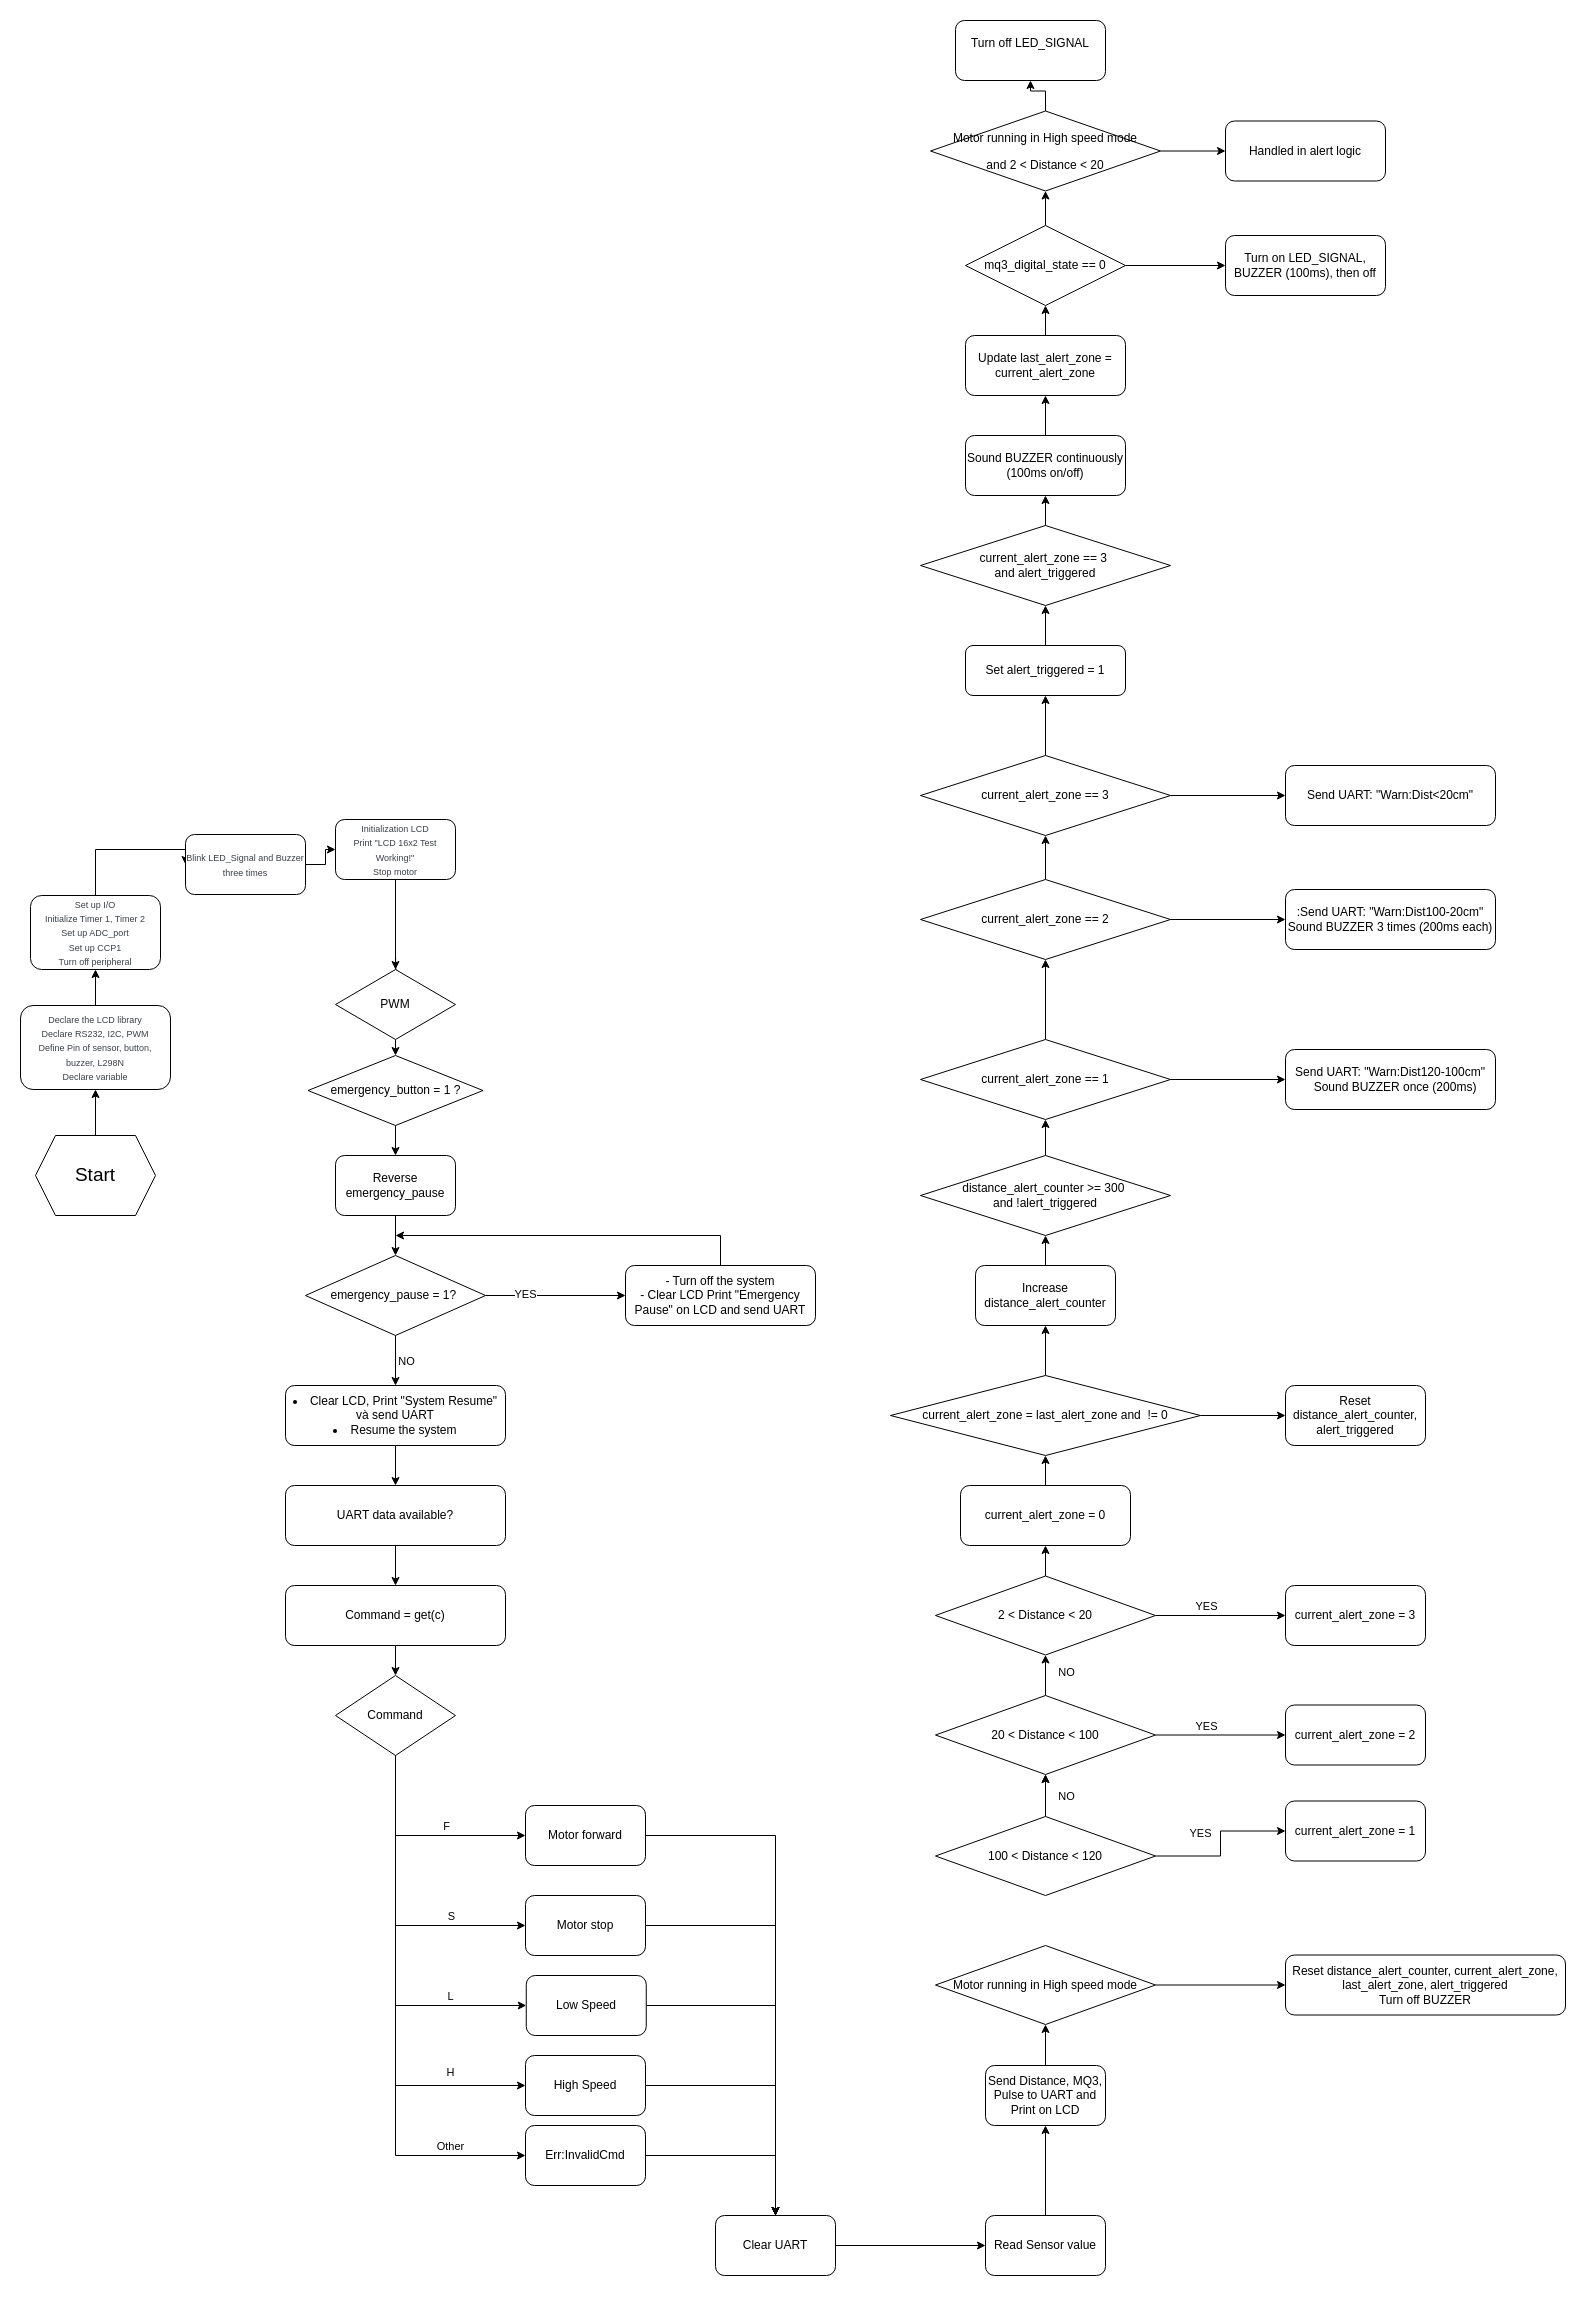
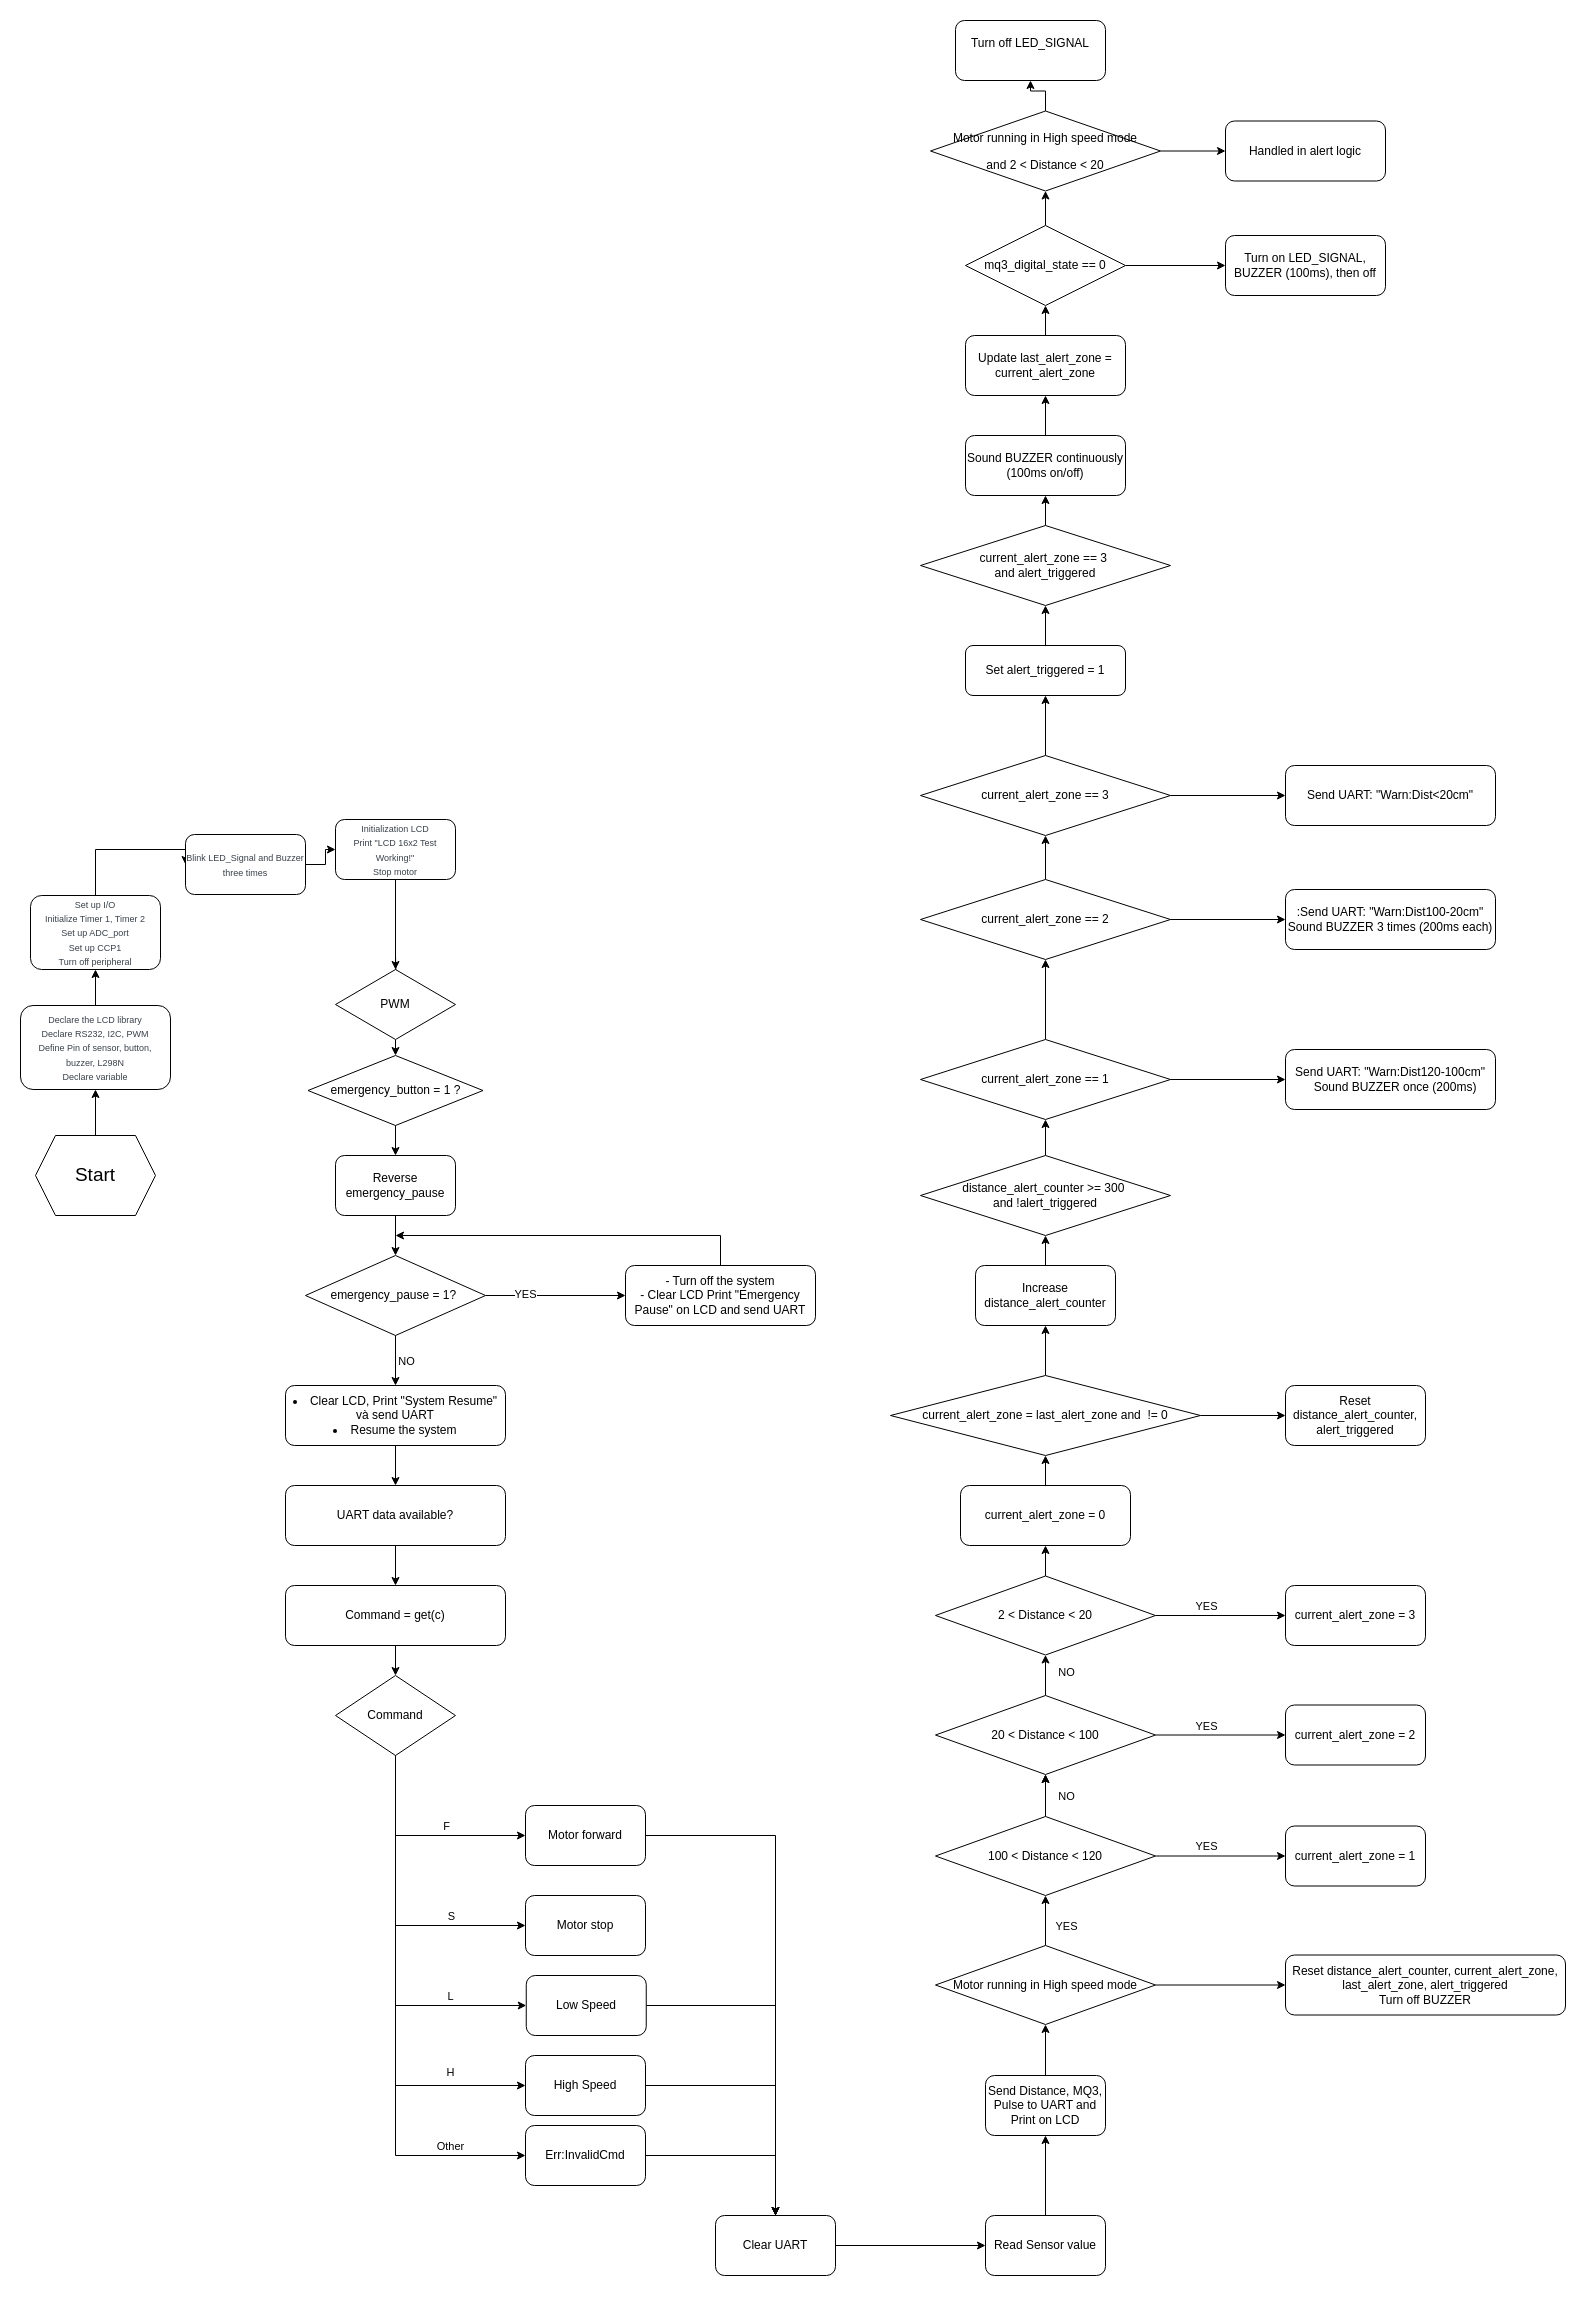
(1356, 1831) -> (1356, 1856)
none -> (1046, 1924)
(709, 1926) -> none
(1046, 2096) -> (1046, 2106)
